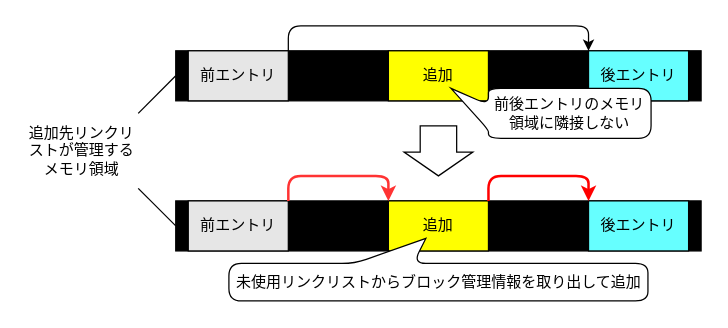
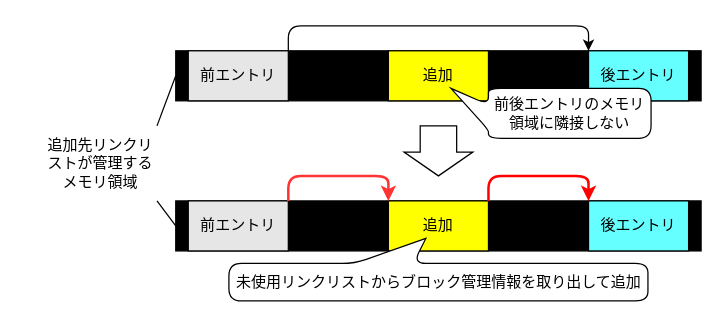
(82, 151) -> (101, 163)
